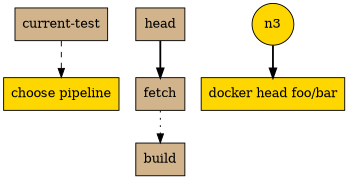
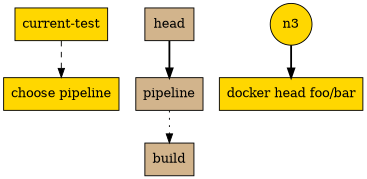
(61, 24) -> (61, 24)
(160, 94) -> (169, 94)
